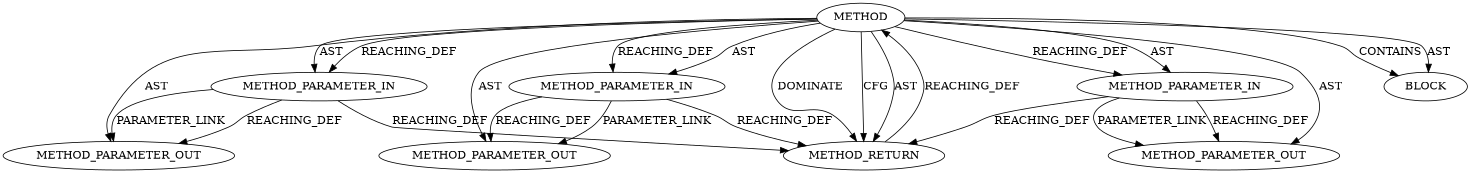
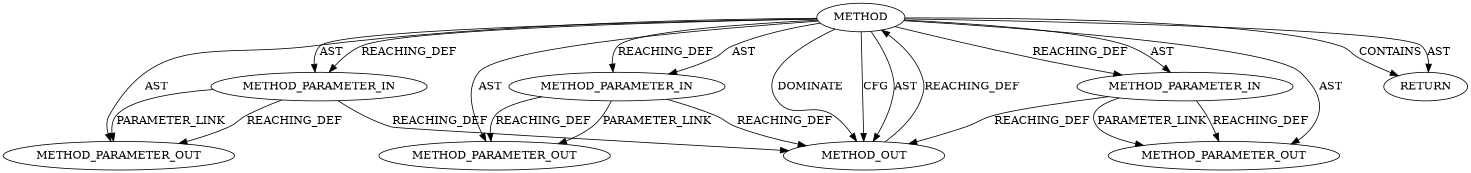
(1426, 87) -> (1426, 87)
(864, 156) -> (864, 156)
